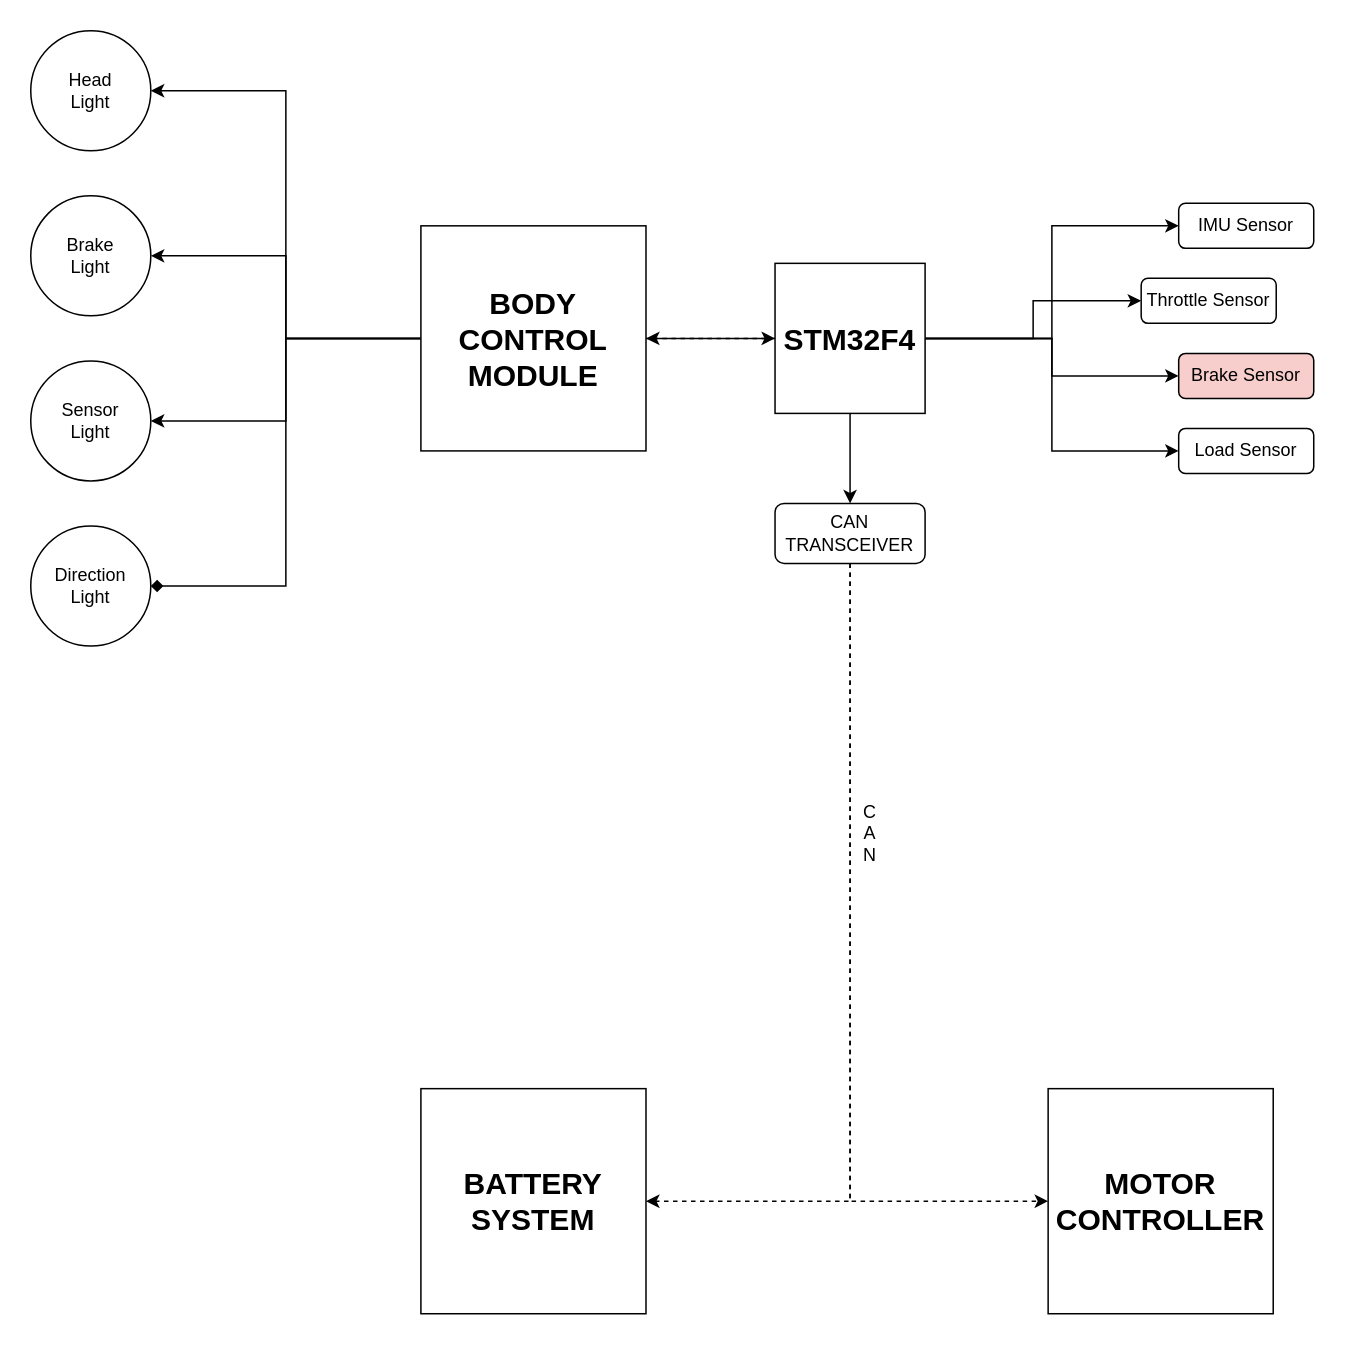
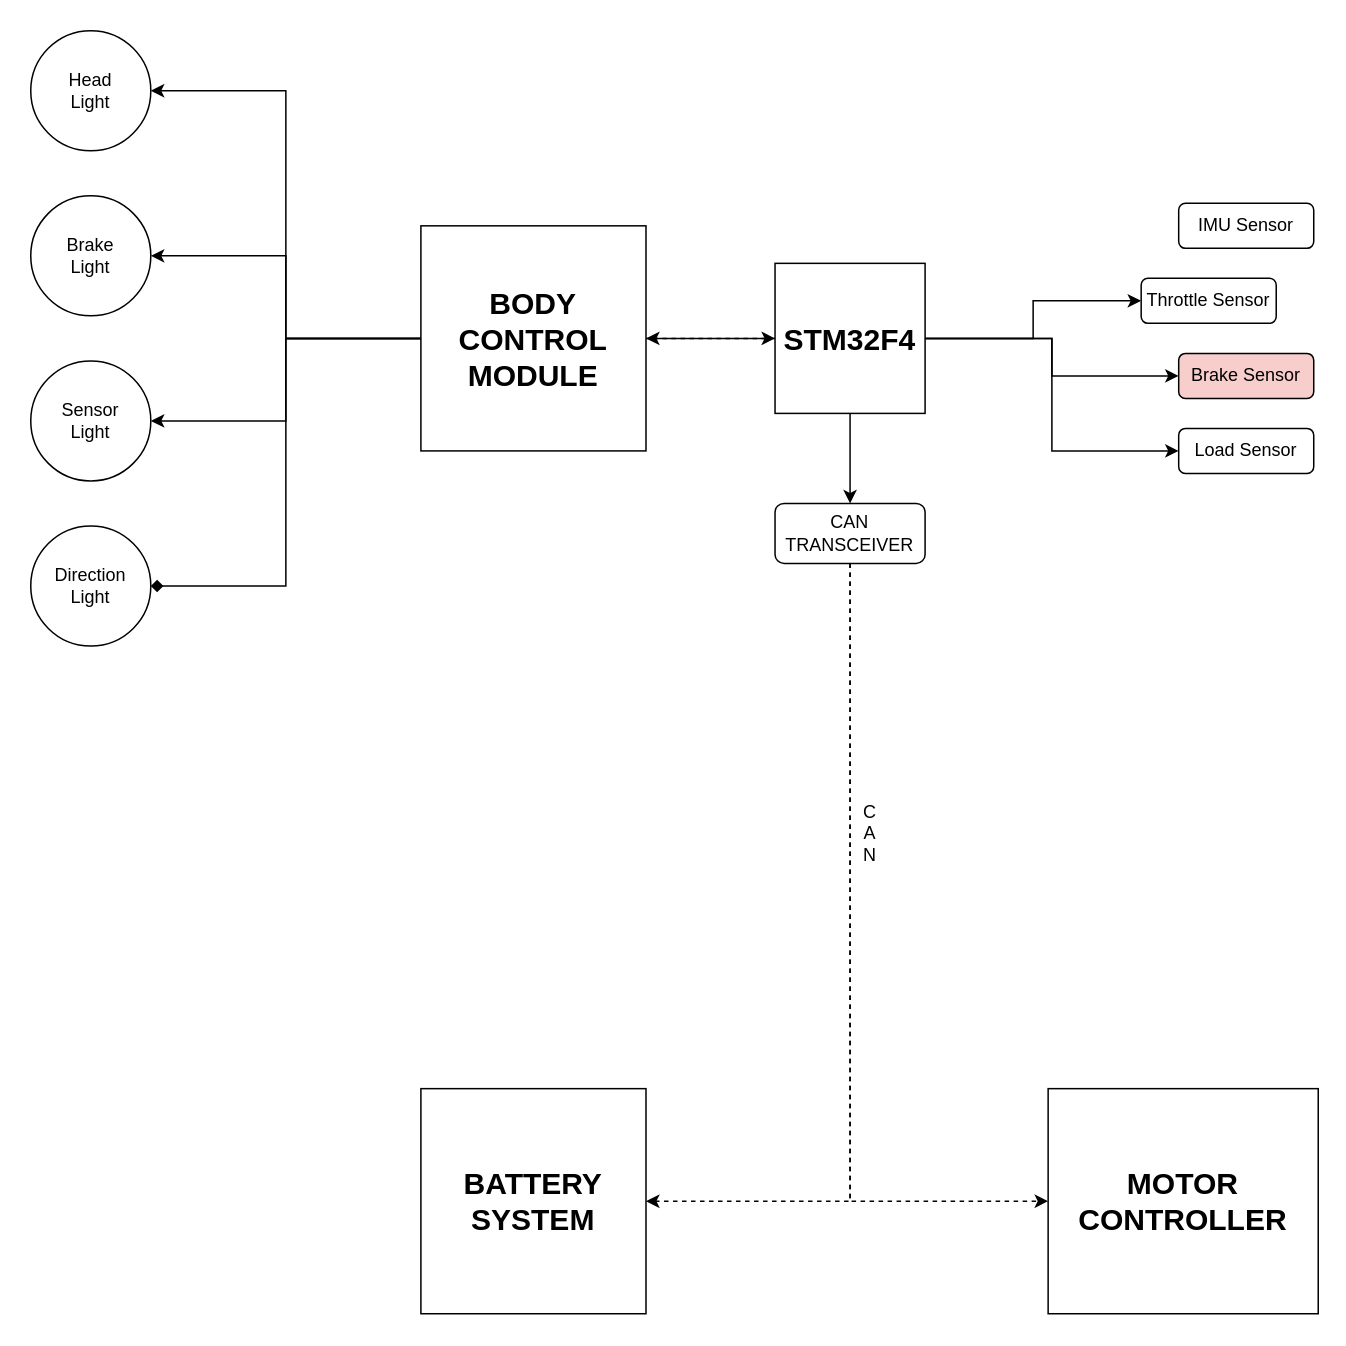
(1055, 226) -> none
(1160, 1201) -> (1183, 1201)
